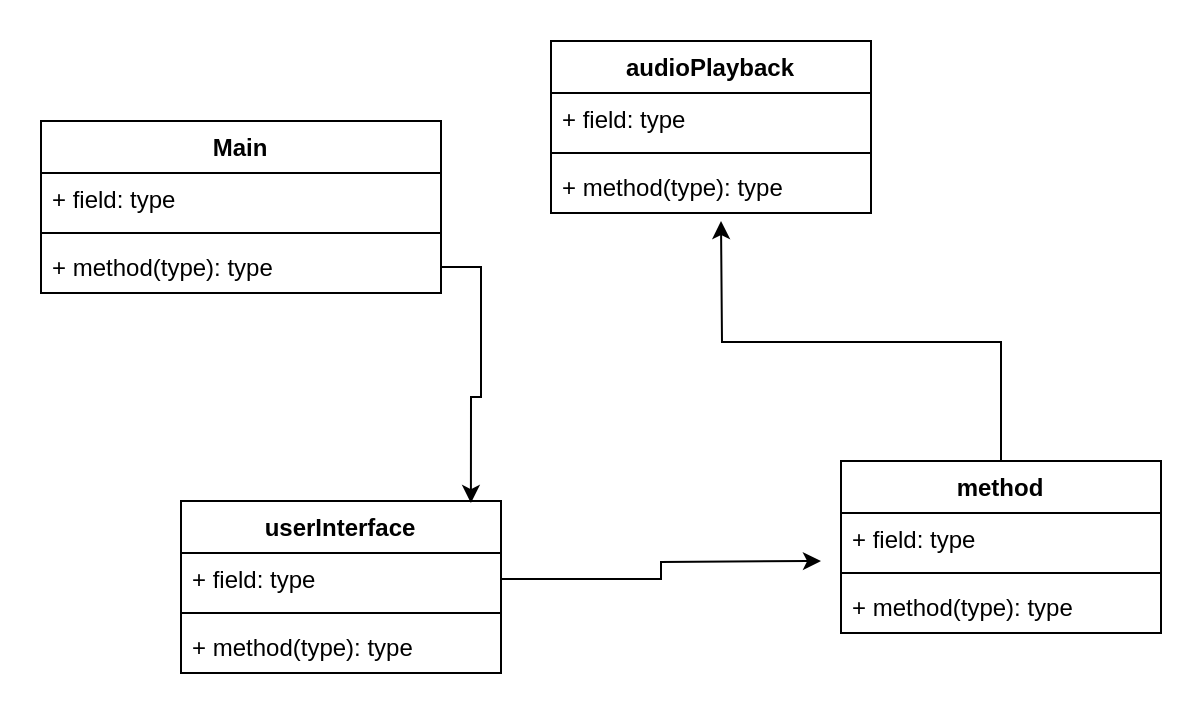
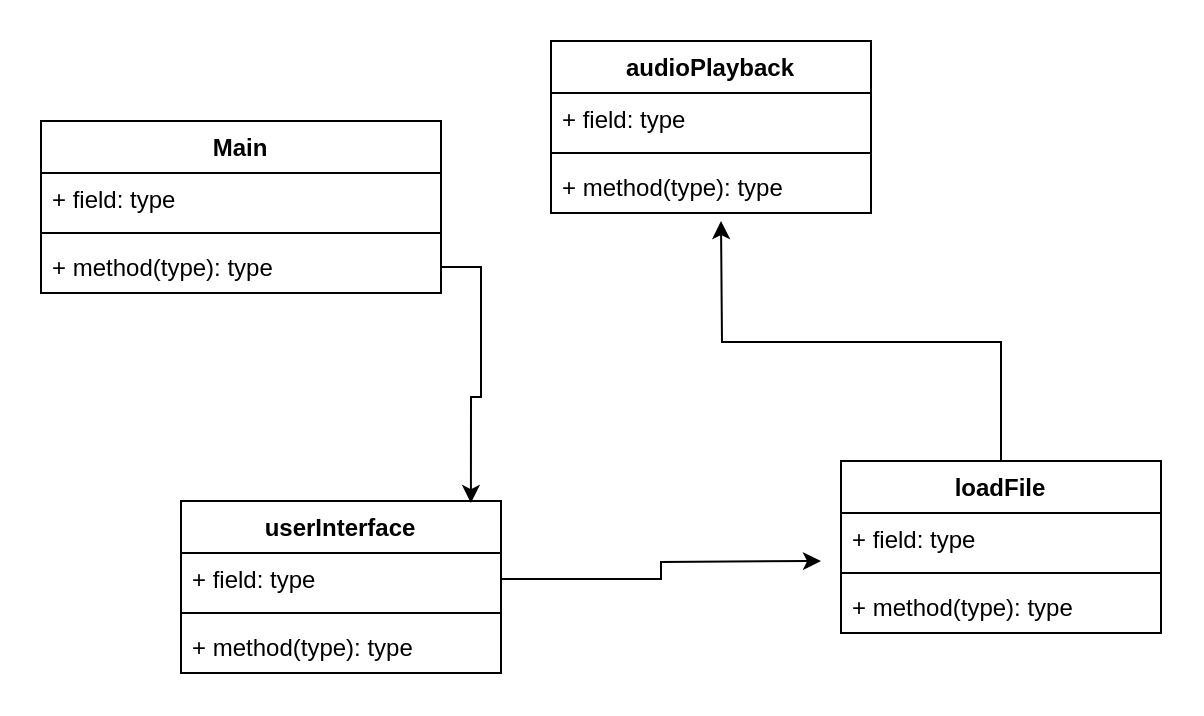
(1001, 489) -> (1001, 489)
